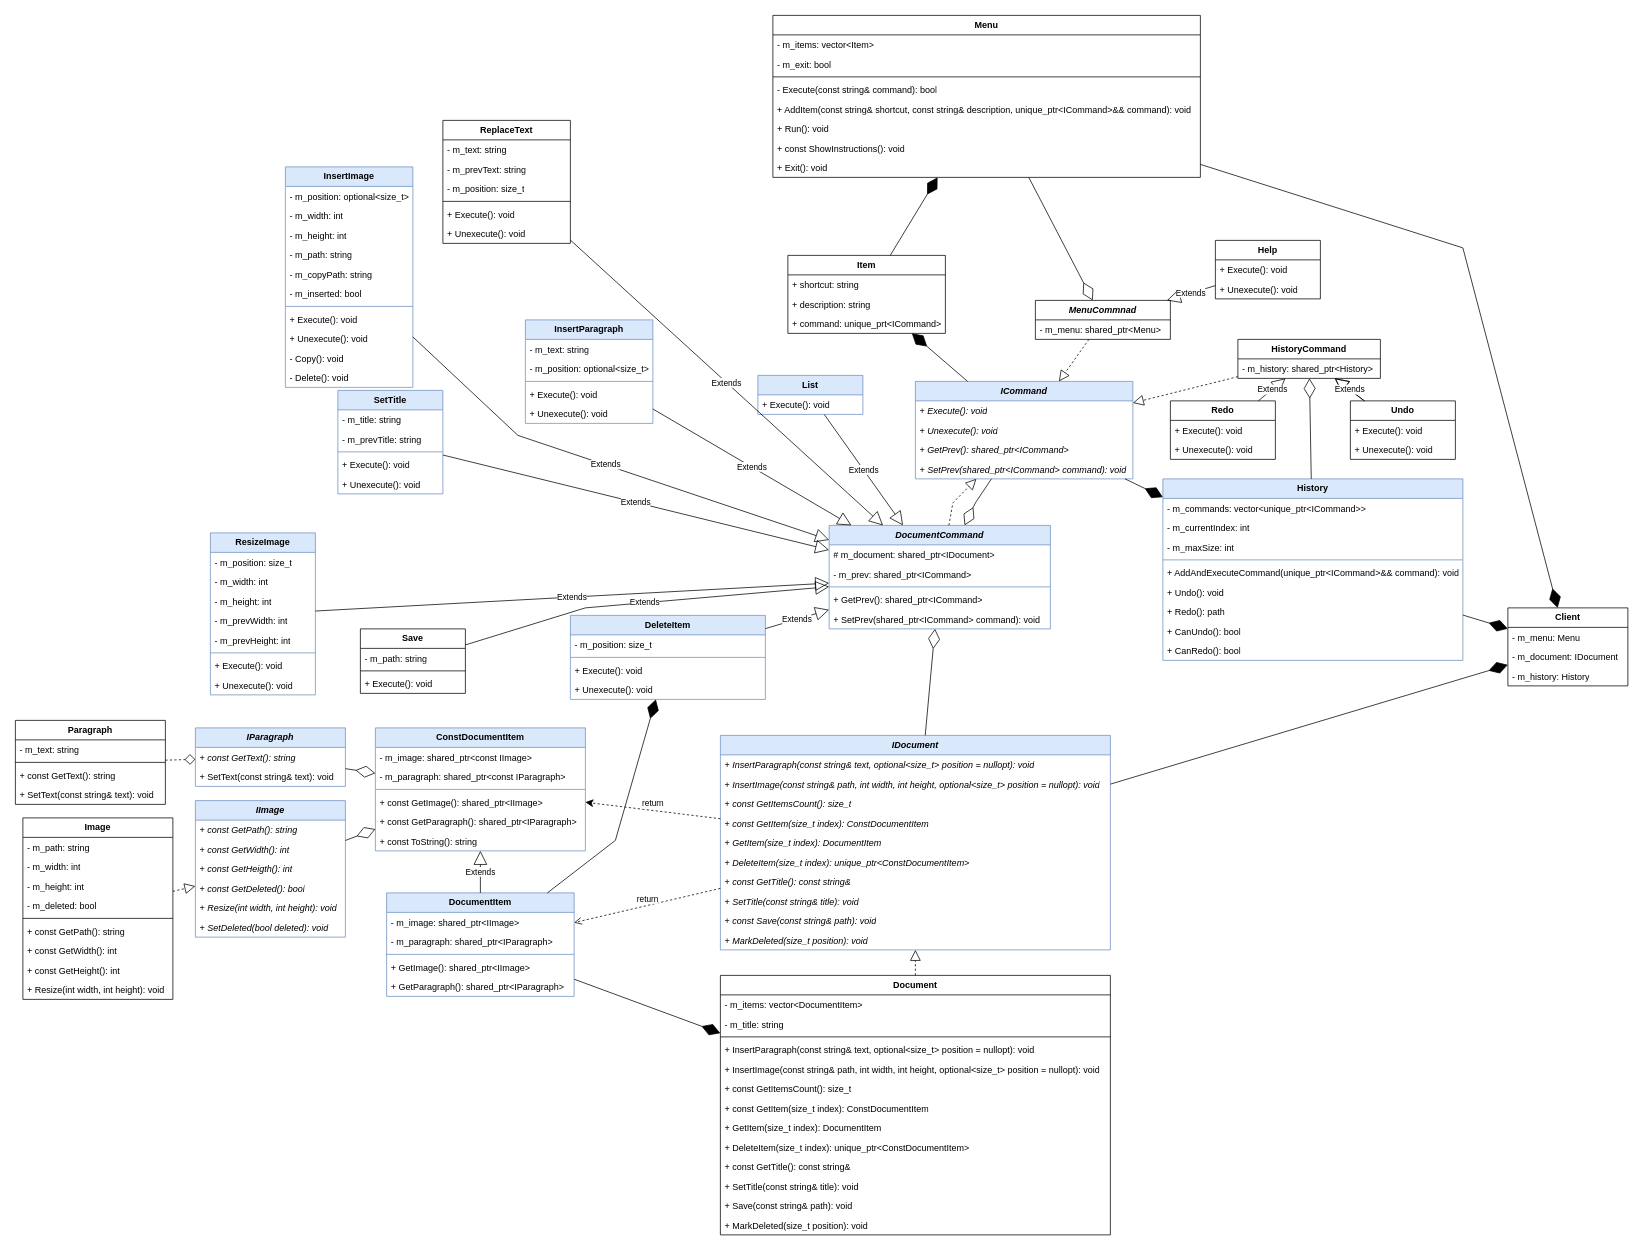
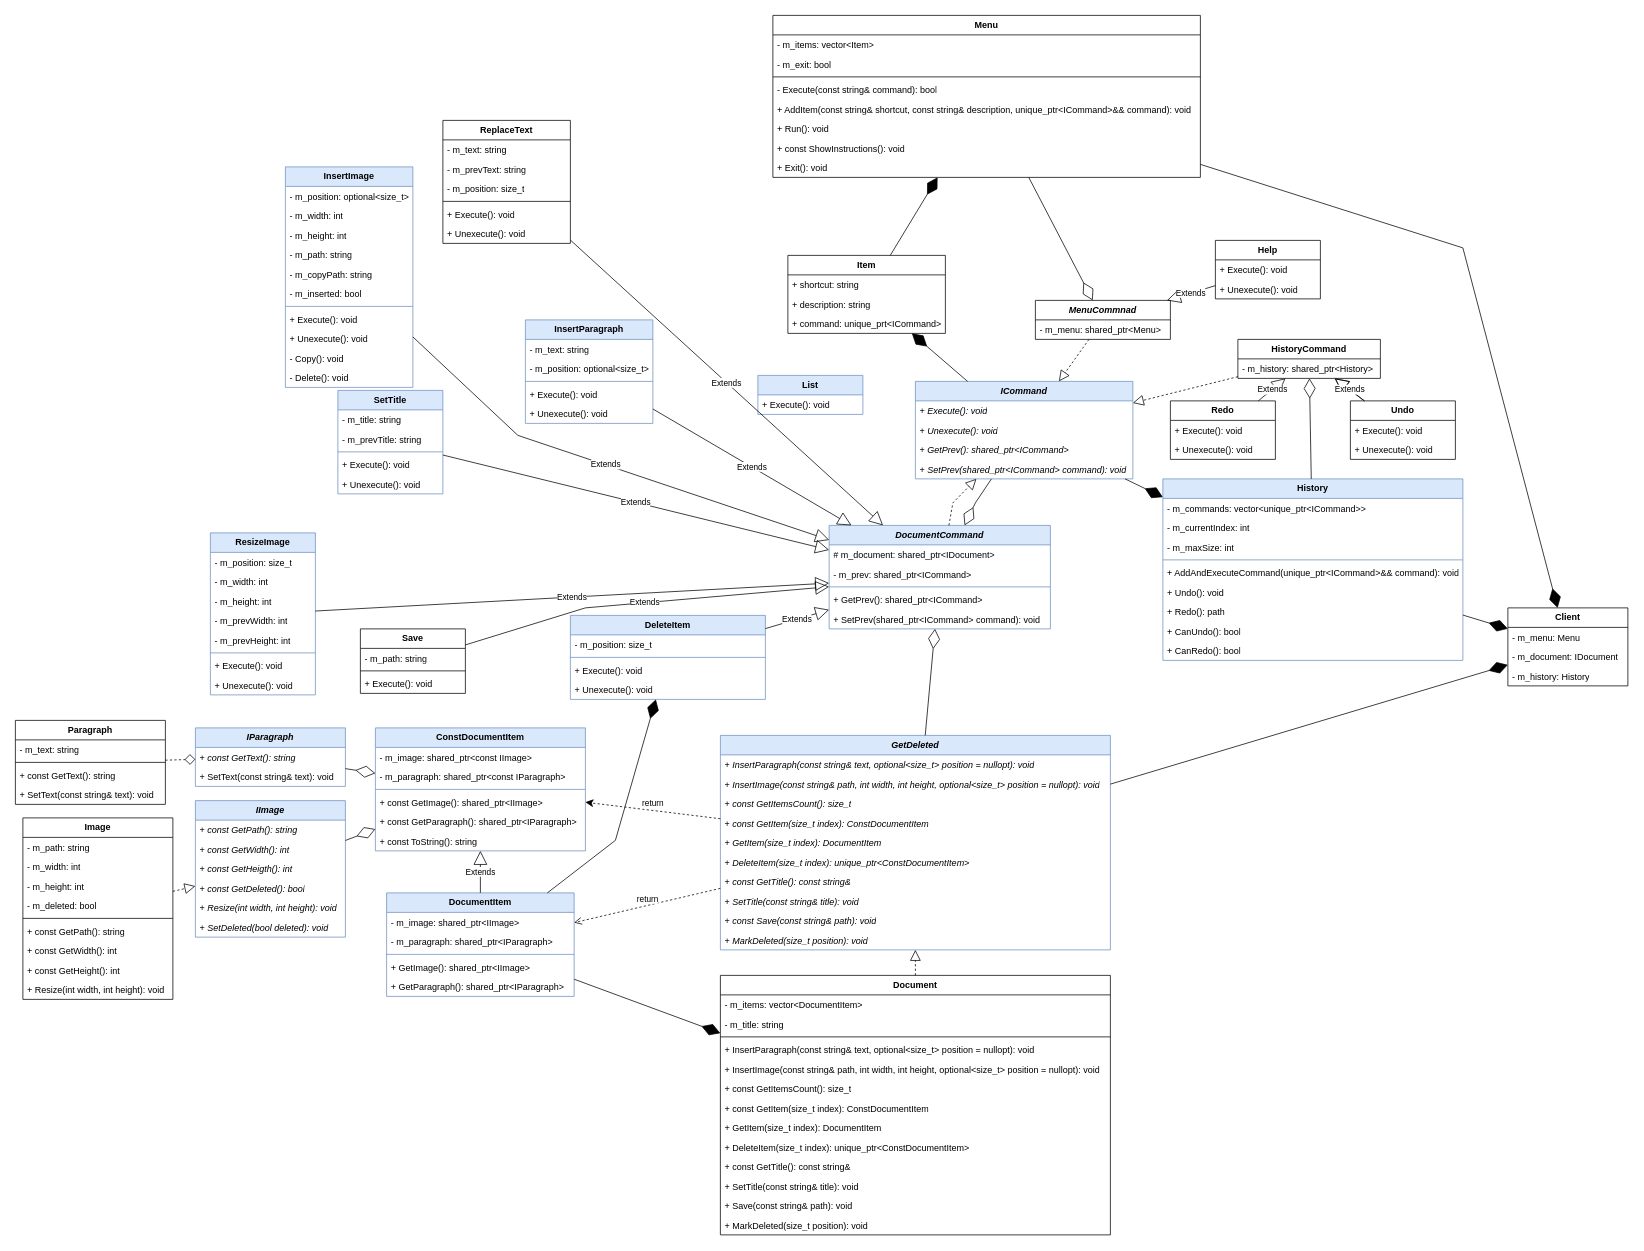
(860, 465) -> none
(915, 745) -> (915, 745)
